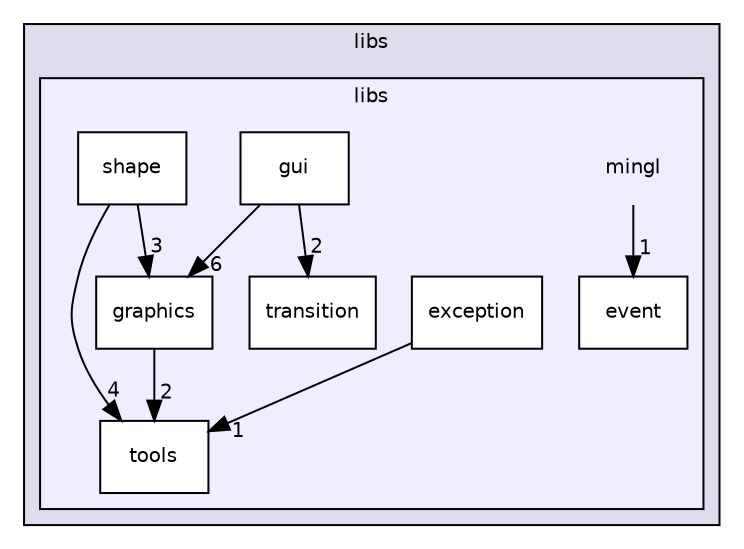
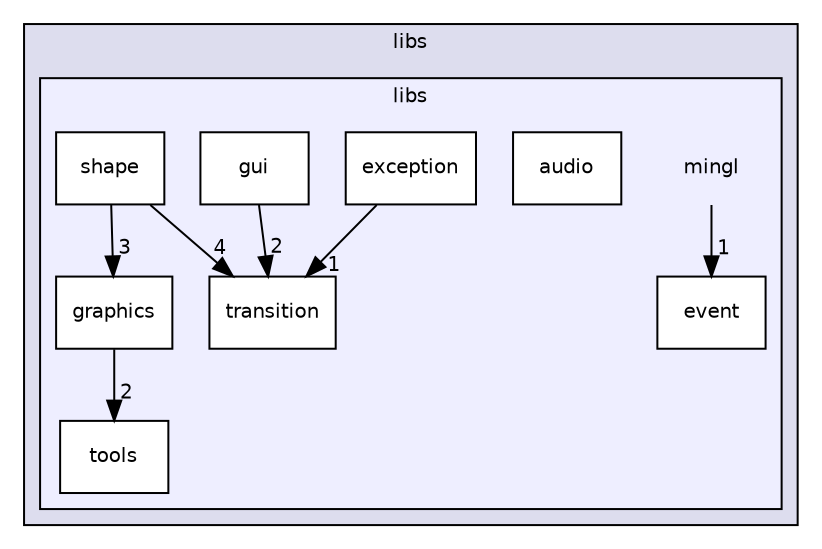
none -> (567, 168)
(231, 233) -> none
(72, 305) -> (184, 234)
(320, 383) -> (349, 233)
